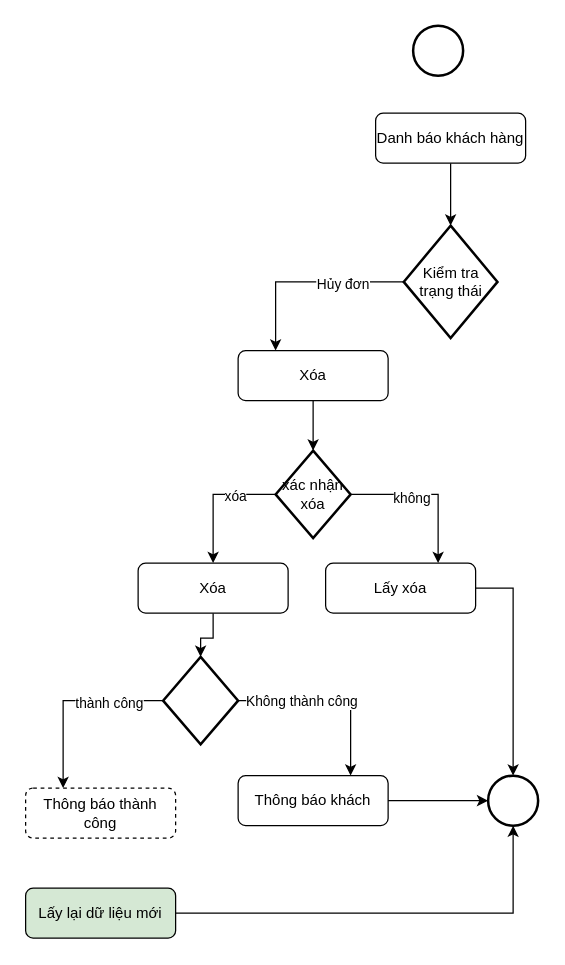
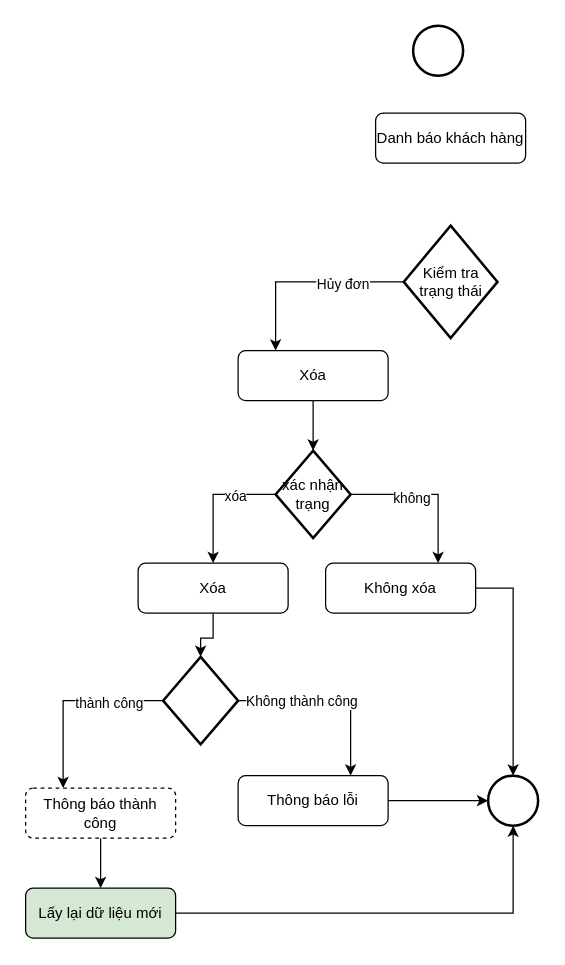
(451, 190) -> none
(313, 494) -> (313, 494)
(401, 588) -> (401, 588)
(313, 801) -> (313, 801)
none -> (101, 859)
